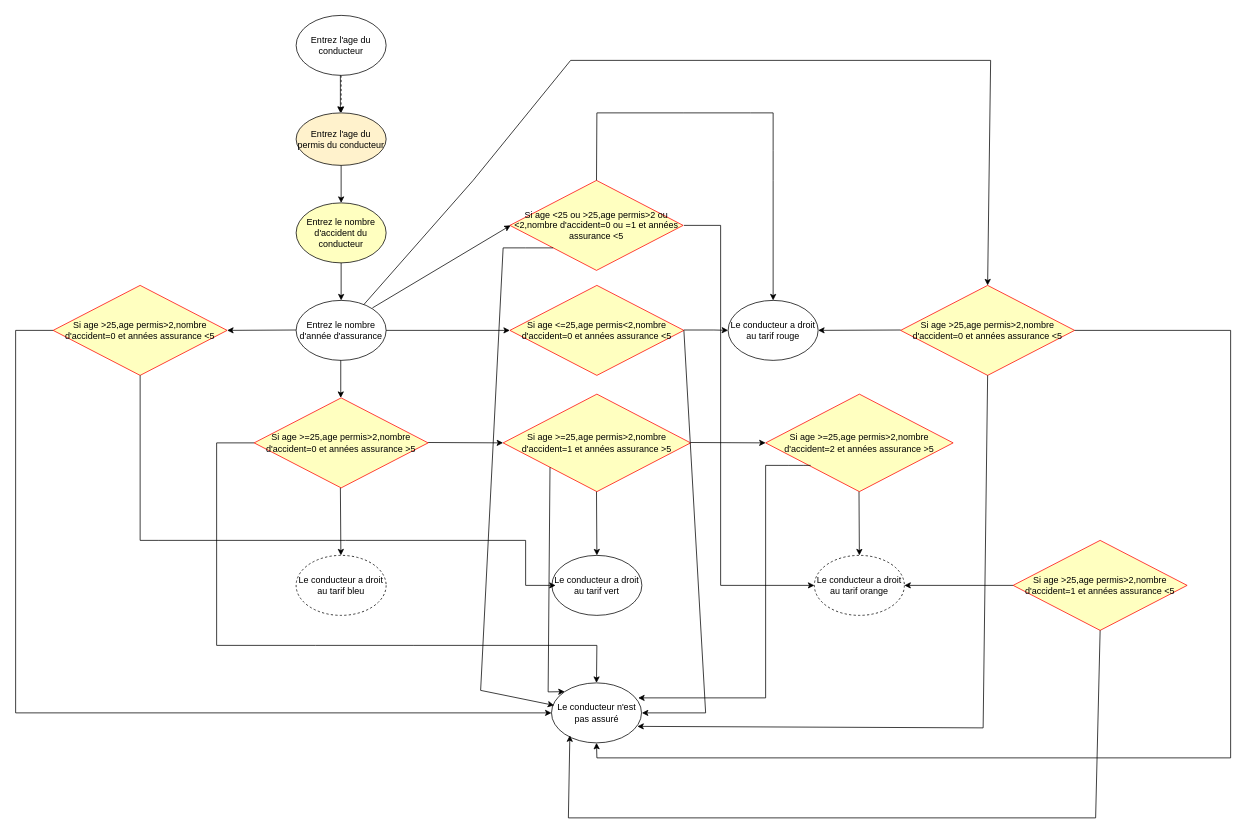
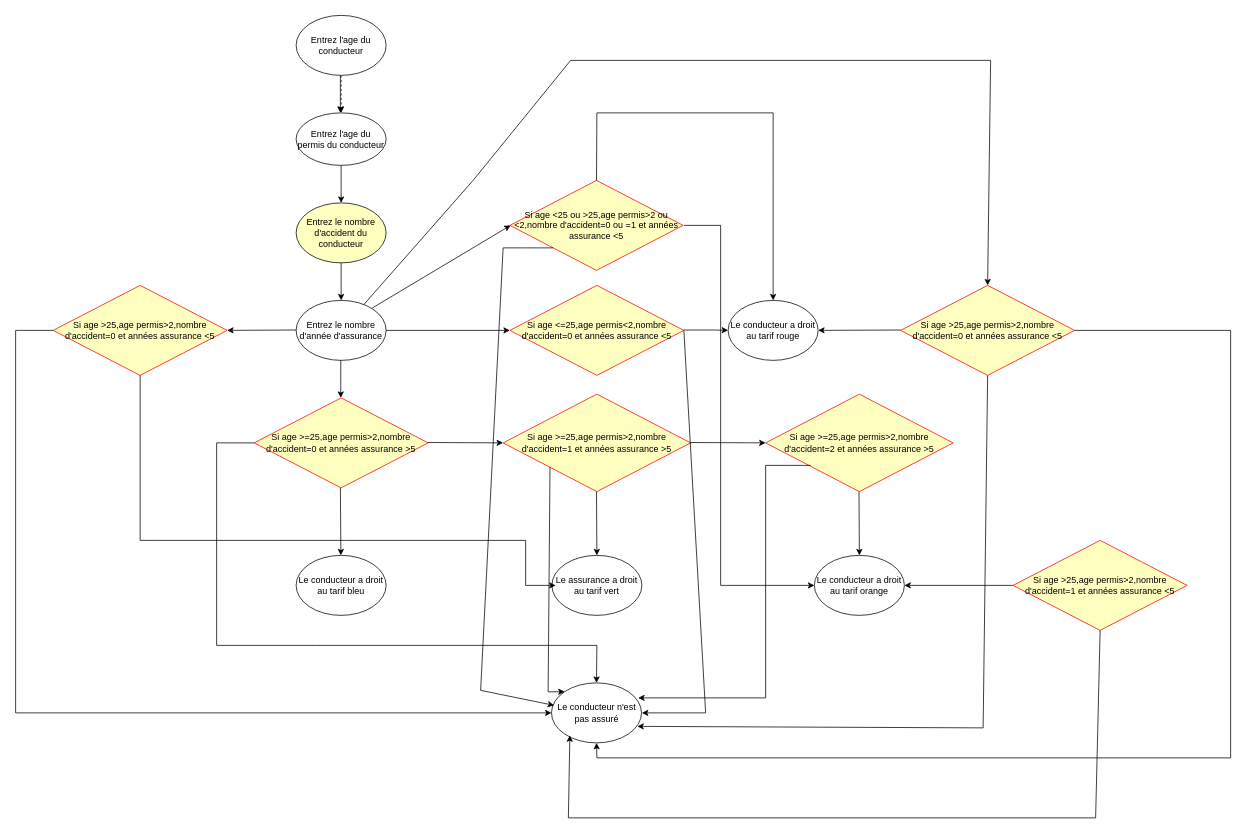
(341, 139) -> (341, 139)
(341, 585) -> (341, 585)
(597, 585) -> (597, 585)
(859, 585) -> (859, 585)
